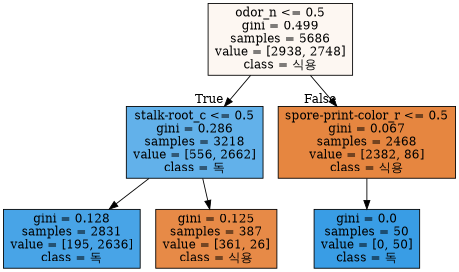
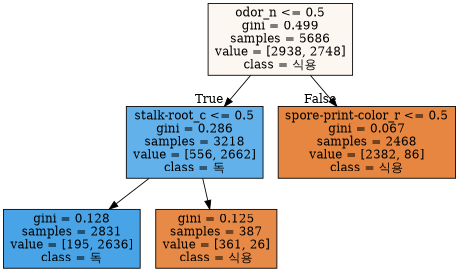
(367, 239) -> none
